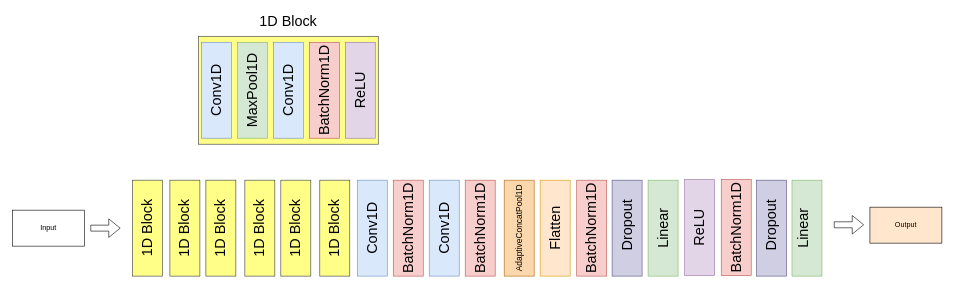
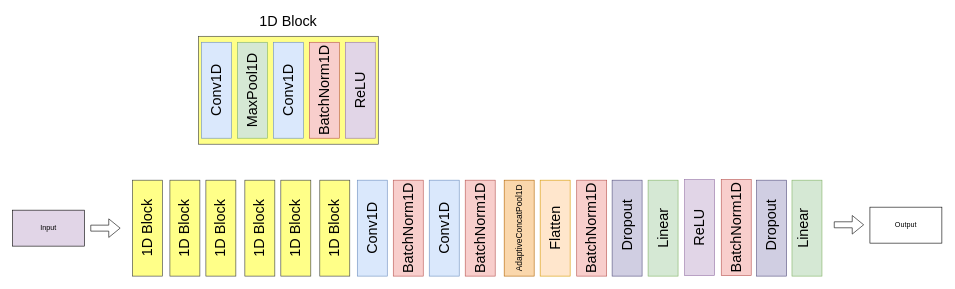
(906, 225) -> (906, 225)
(48, 228) -> (48, 228)
